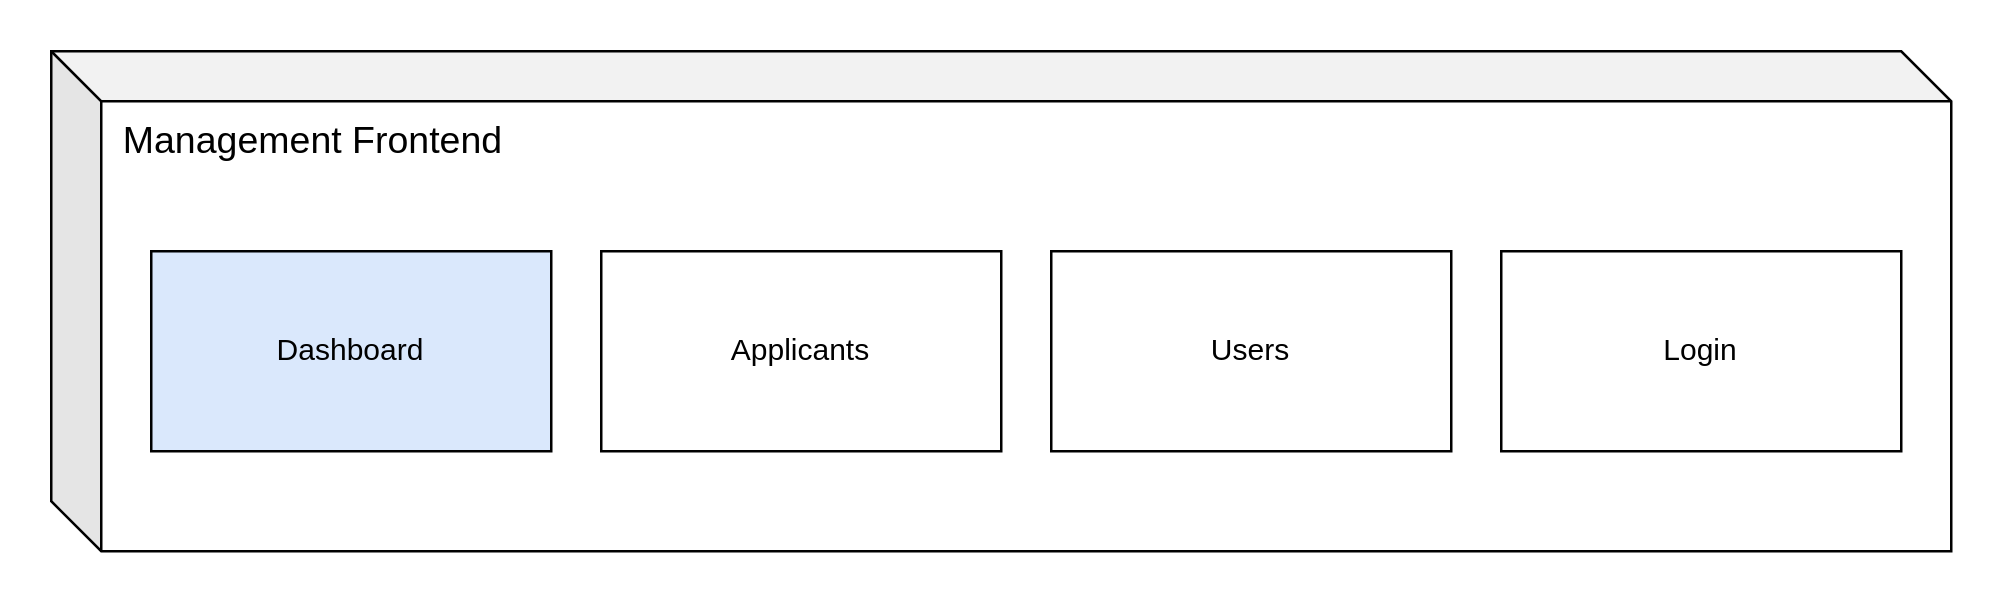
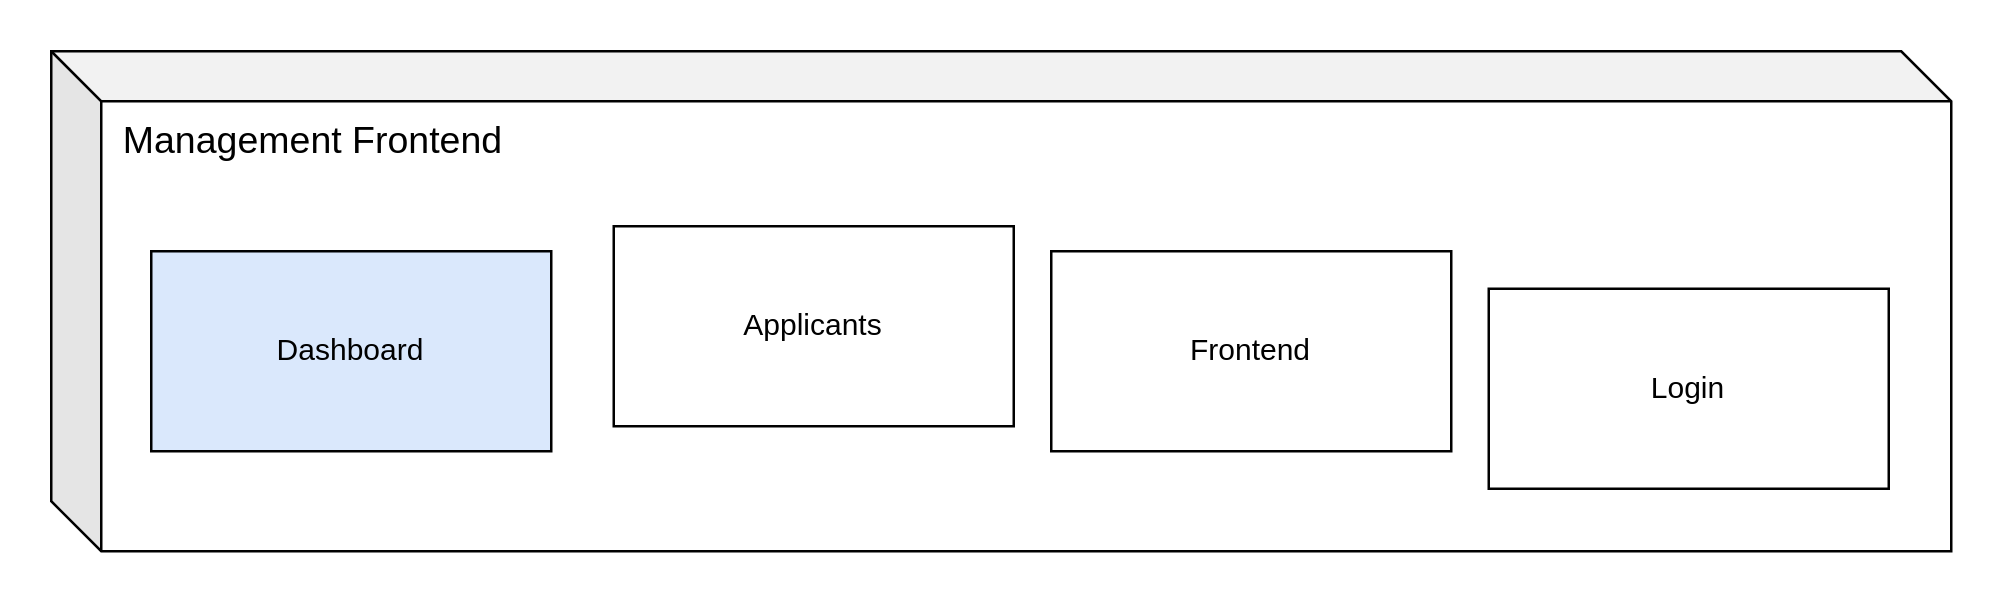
(801, 351) -> (814, 326)
(1251, 351) -> (1251, 351)
(1701, 351) -> (1689, 389)
